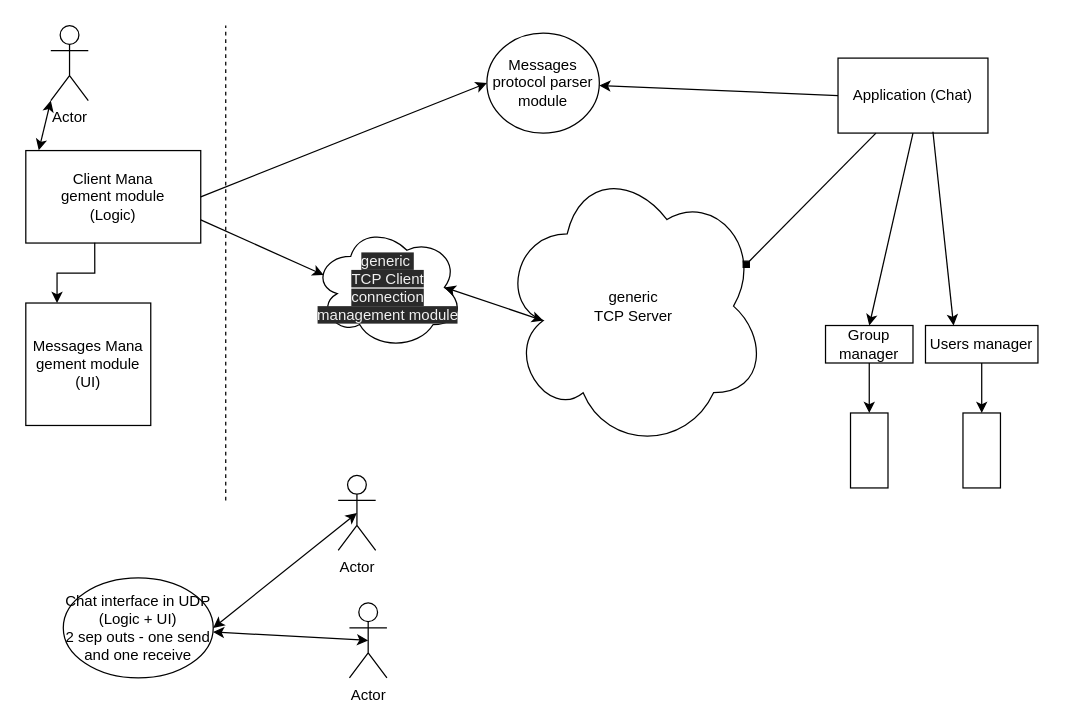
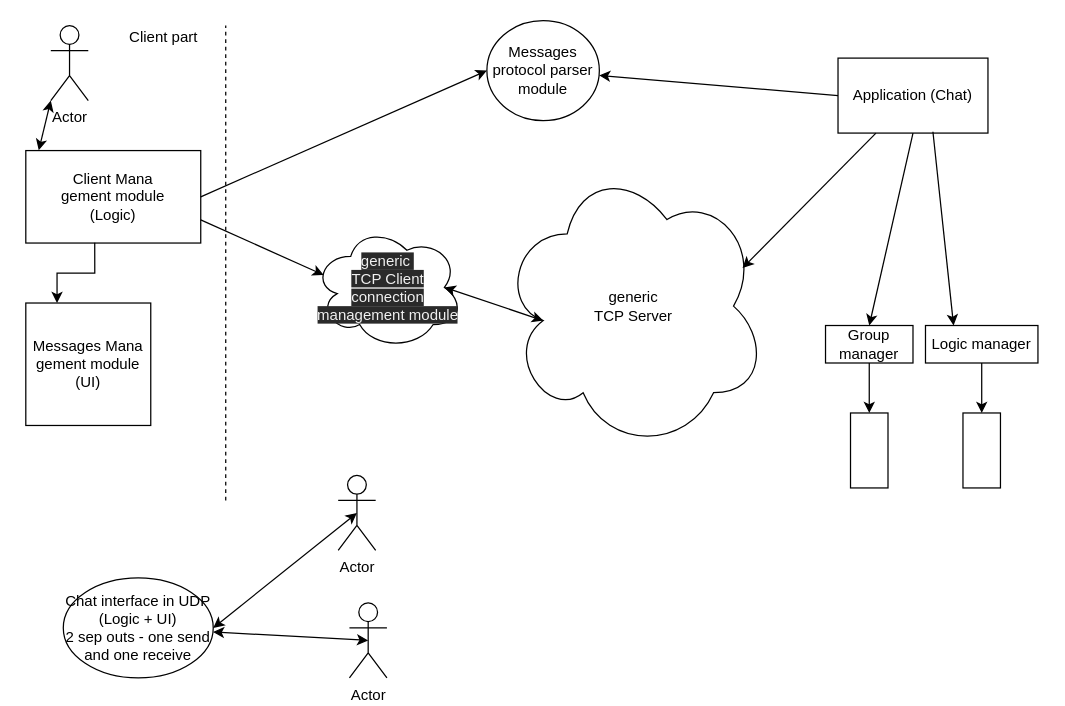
none -> (163, 38)
(543, 83) -> (543, 71)
(750, 261) -> (749, 262)
(982, 344) -> (982, 344)
